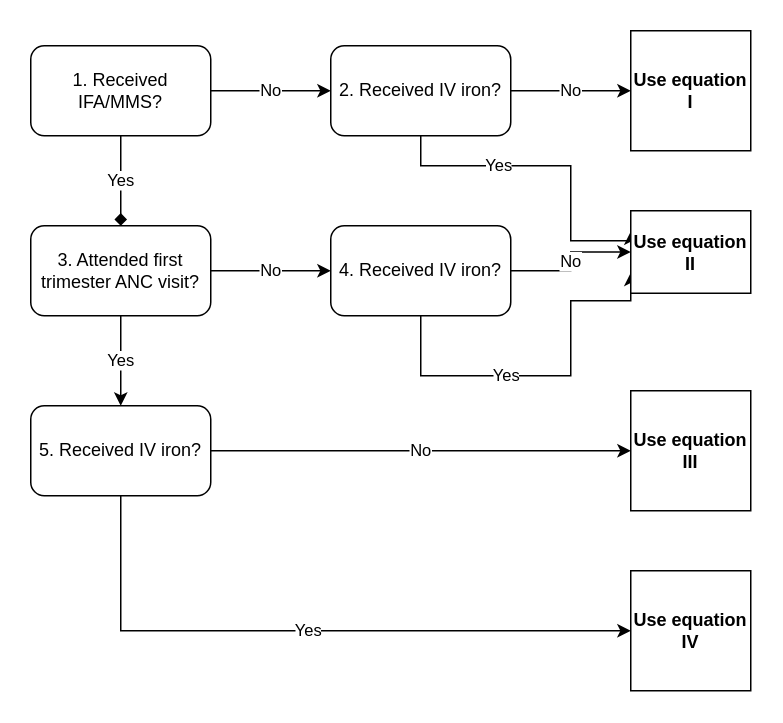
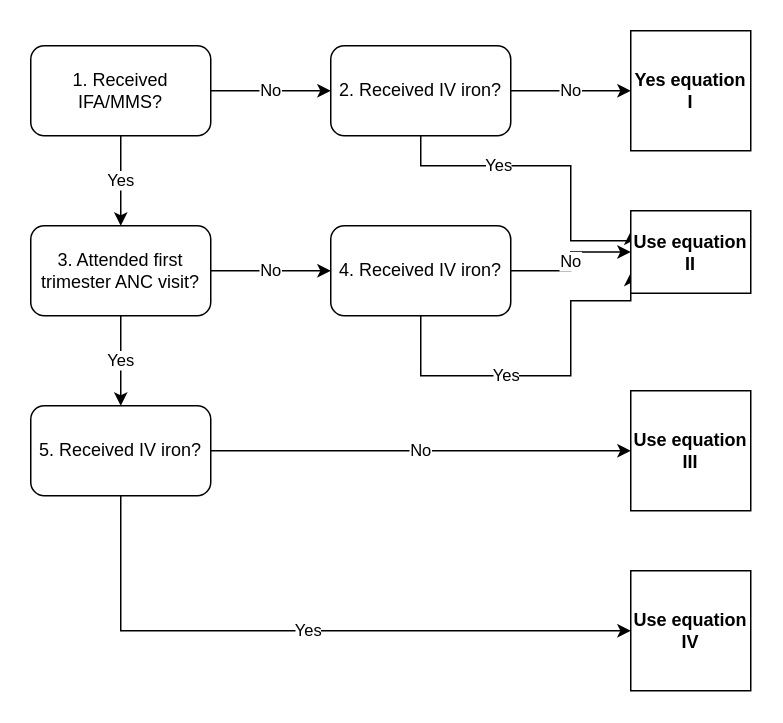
(691, 91) -> (691, 91)
(121, 213) -> (121, 214)
